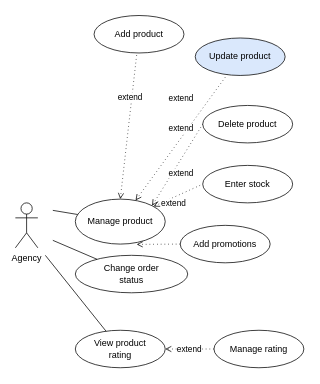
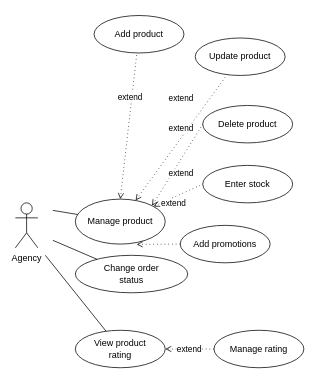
(240, 57) -> (240, 57)
